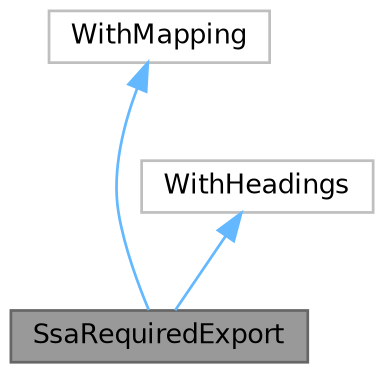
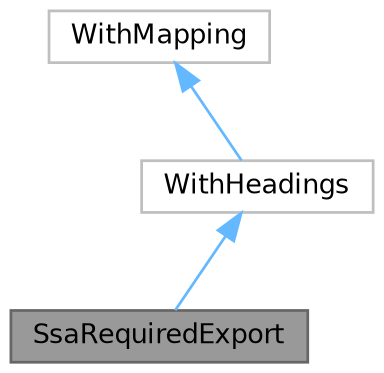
(117, 200) -> (216, 123)
